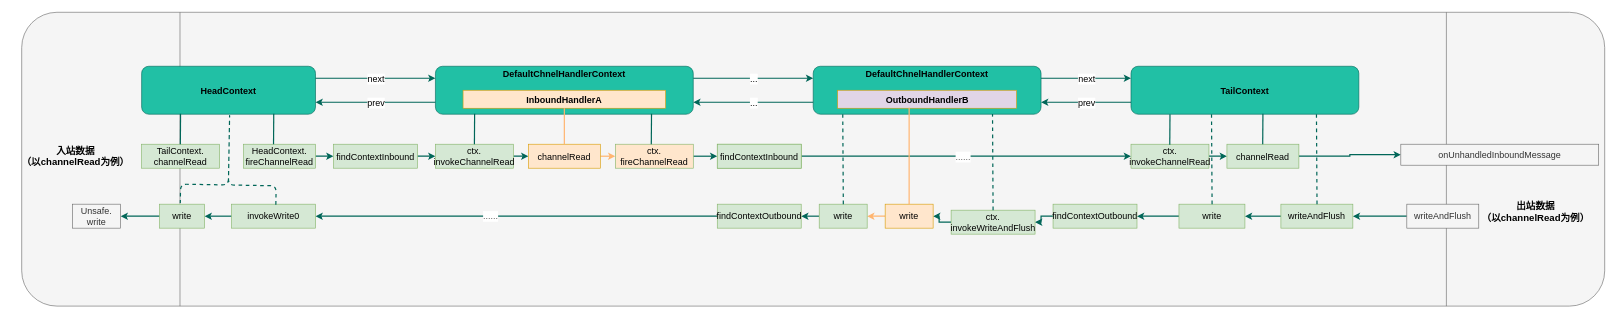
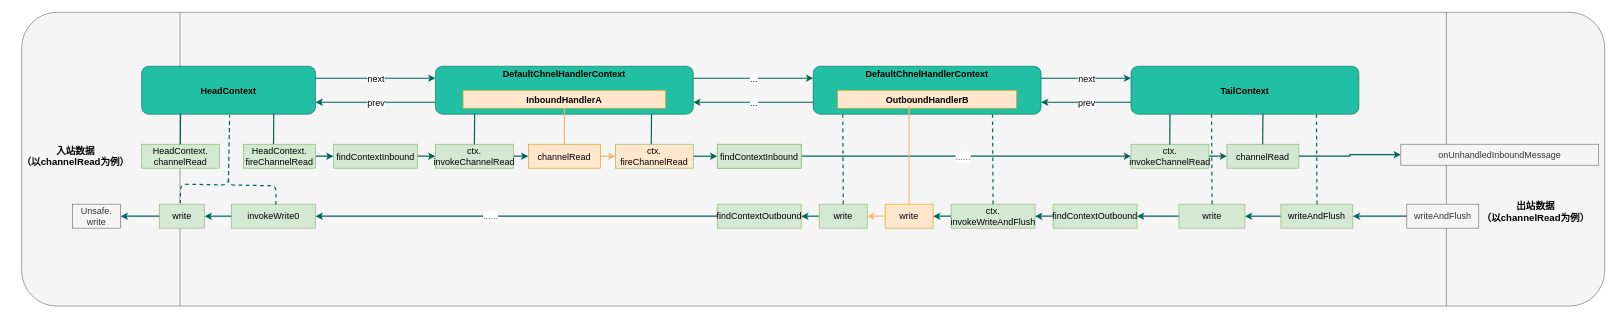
(927, 99) -> (927, 99)
(180, 156) -> (180, 156)
(993, 222) -> (993, 216)
